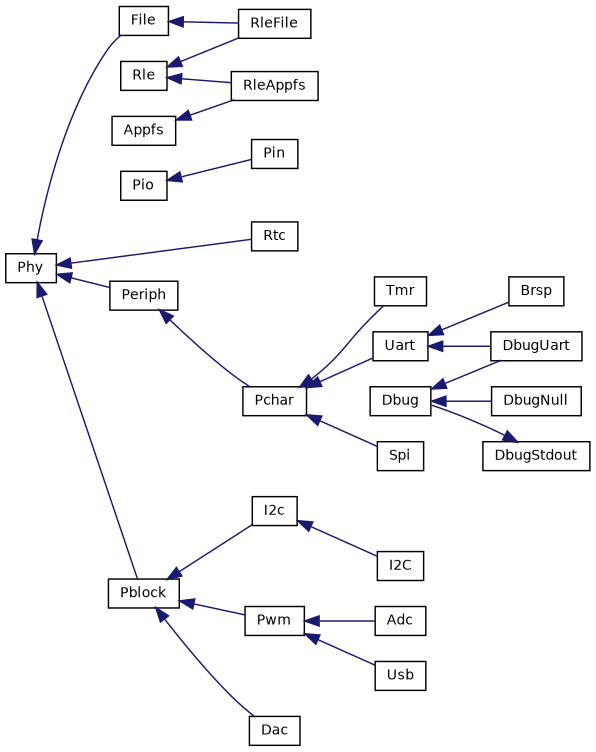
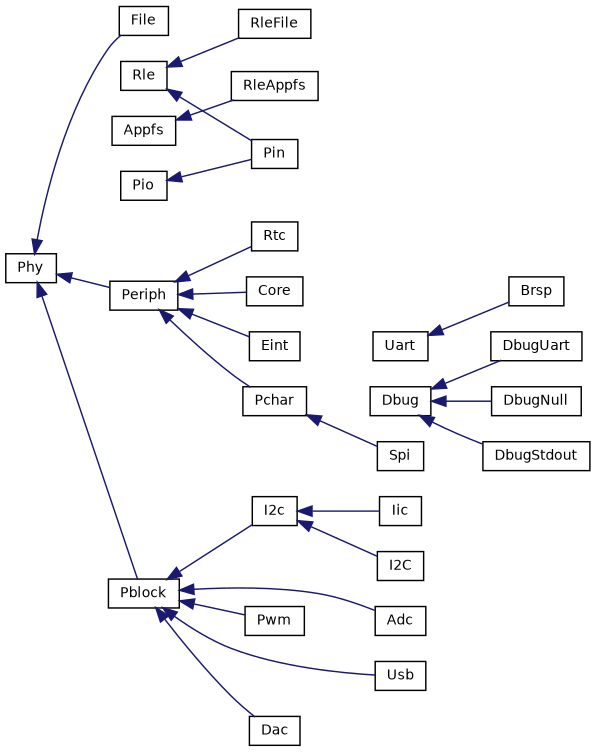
(211, 22) -> none
(206, 81) -> (216, 119)
(161, 251) -> (220, 261)
none -> (275, 291)
(400, 291) -> none
none -> (275, 346)
(467, 346) -> none
(346, 370) -> none
(469, 419) -> (457, 434)
none -> (400, 511)
(347, 621) -> (286, 590)
(346, 652) -> (270, 660)
